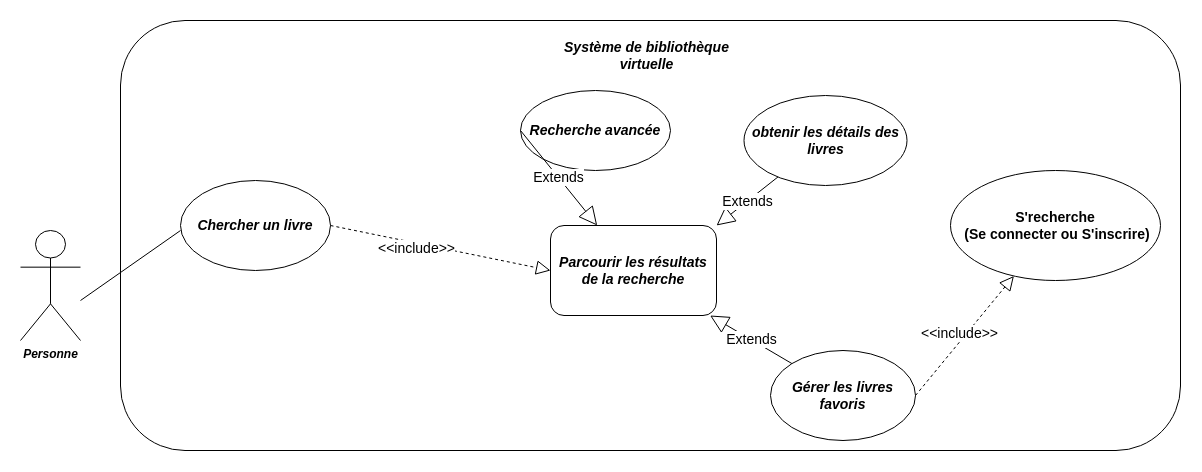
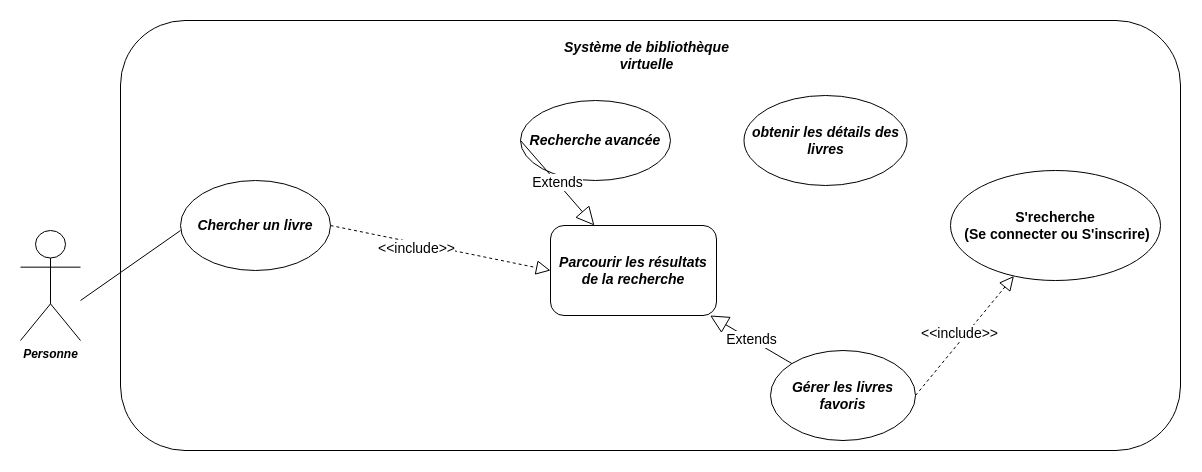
(596, 131) -> (596, 141)
(754, 196) -> none
